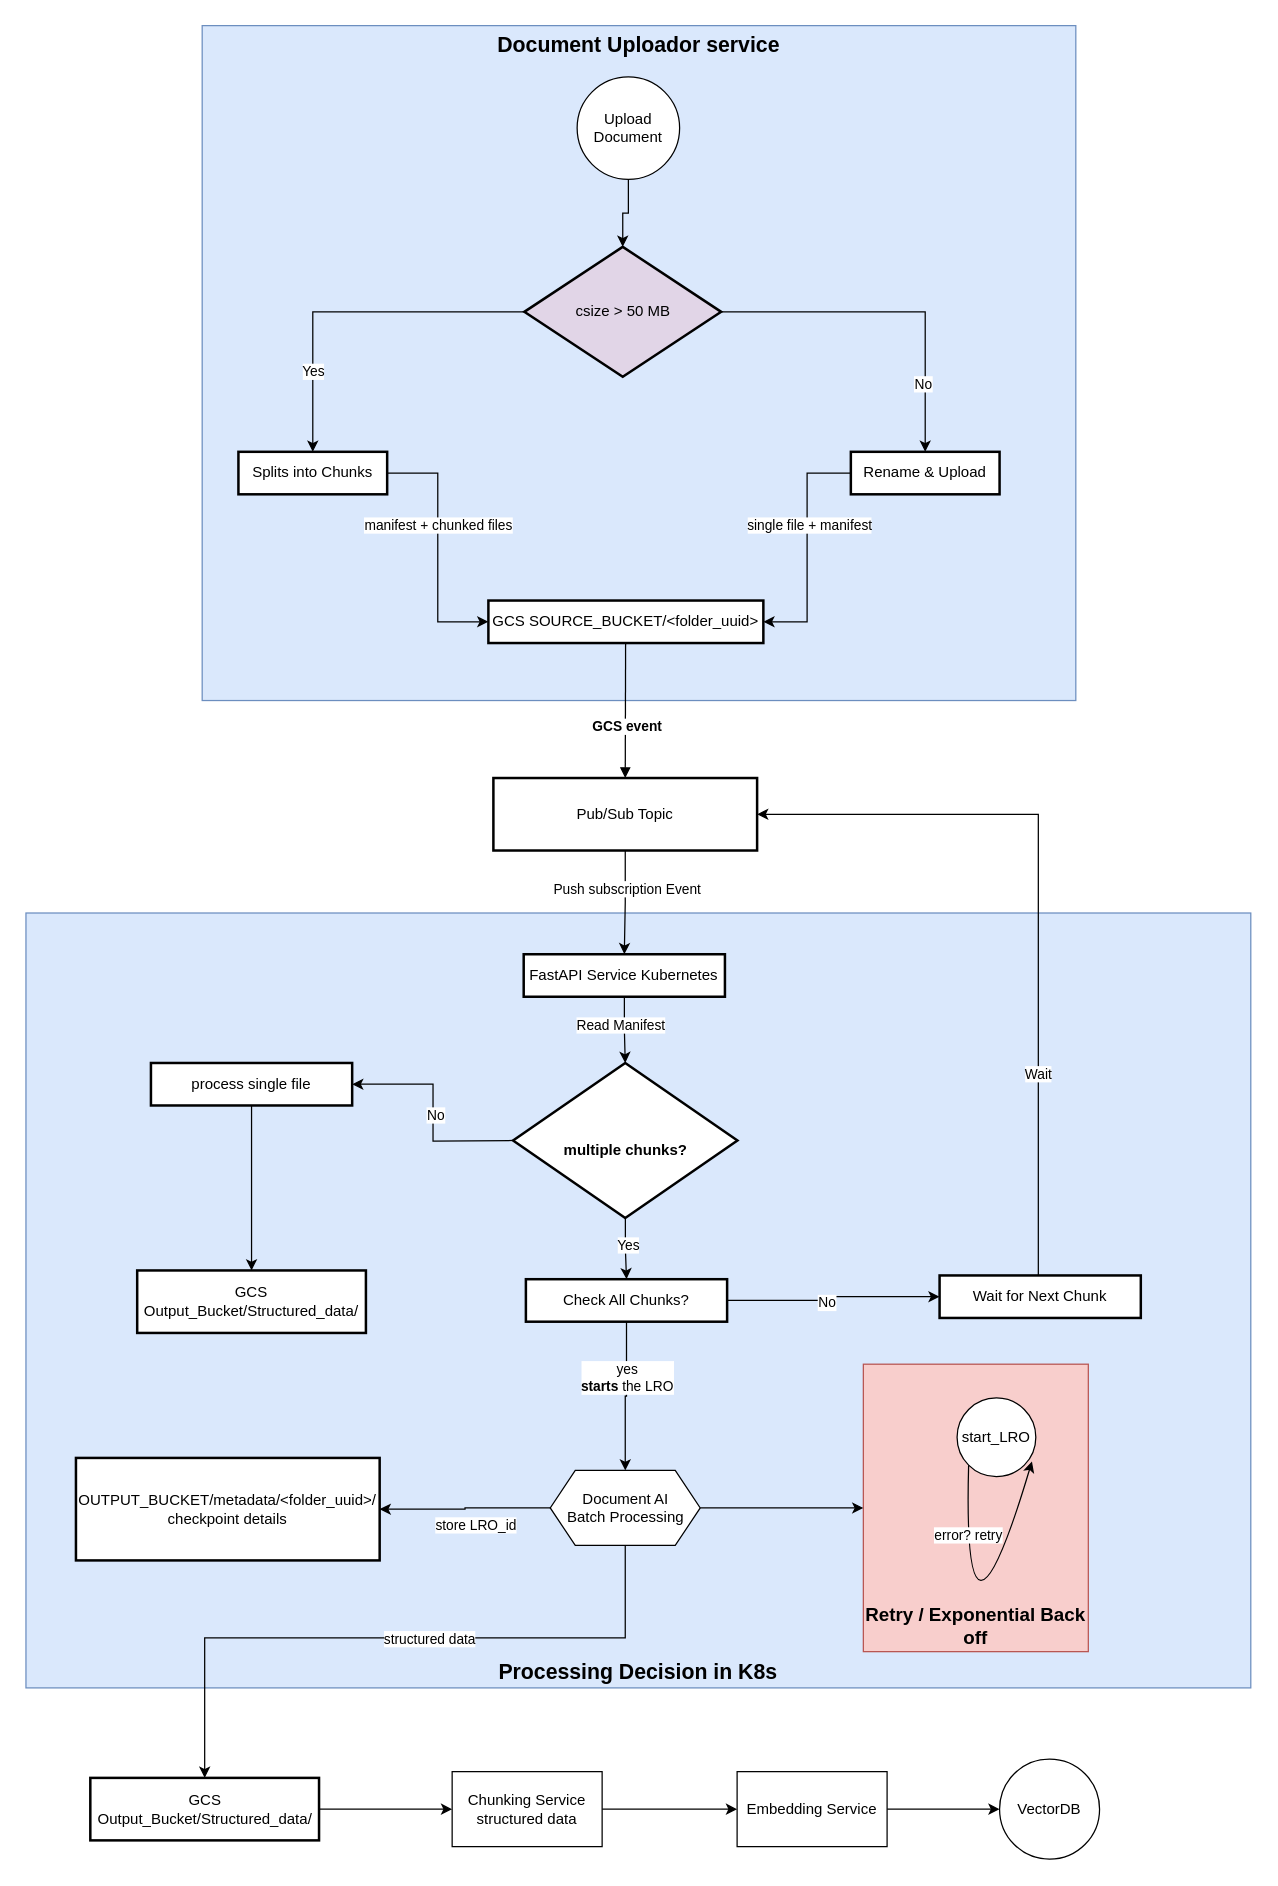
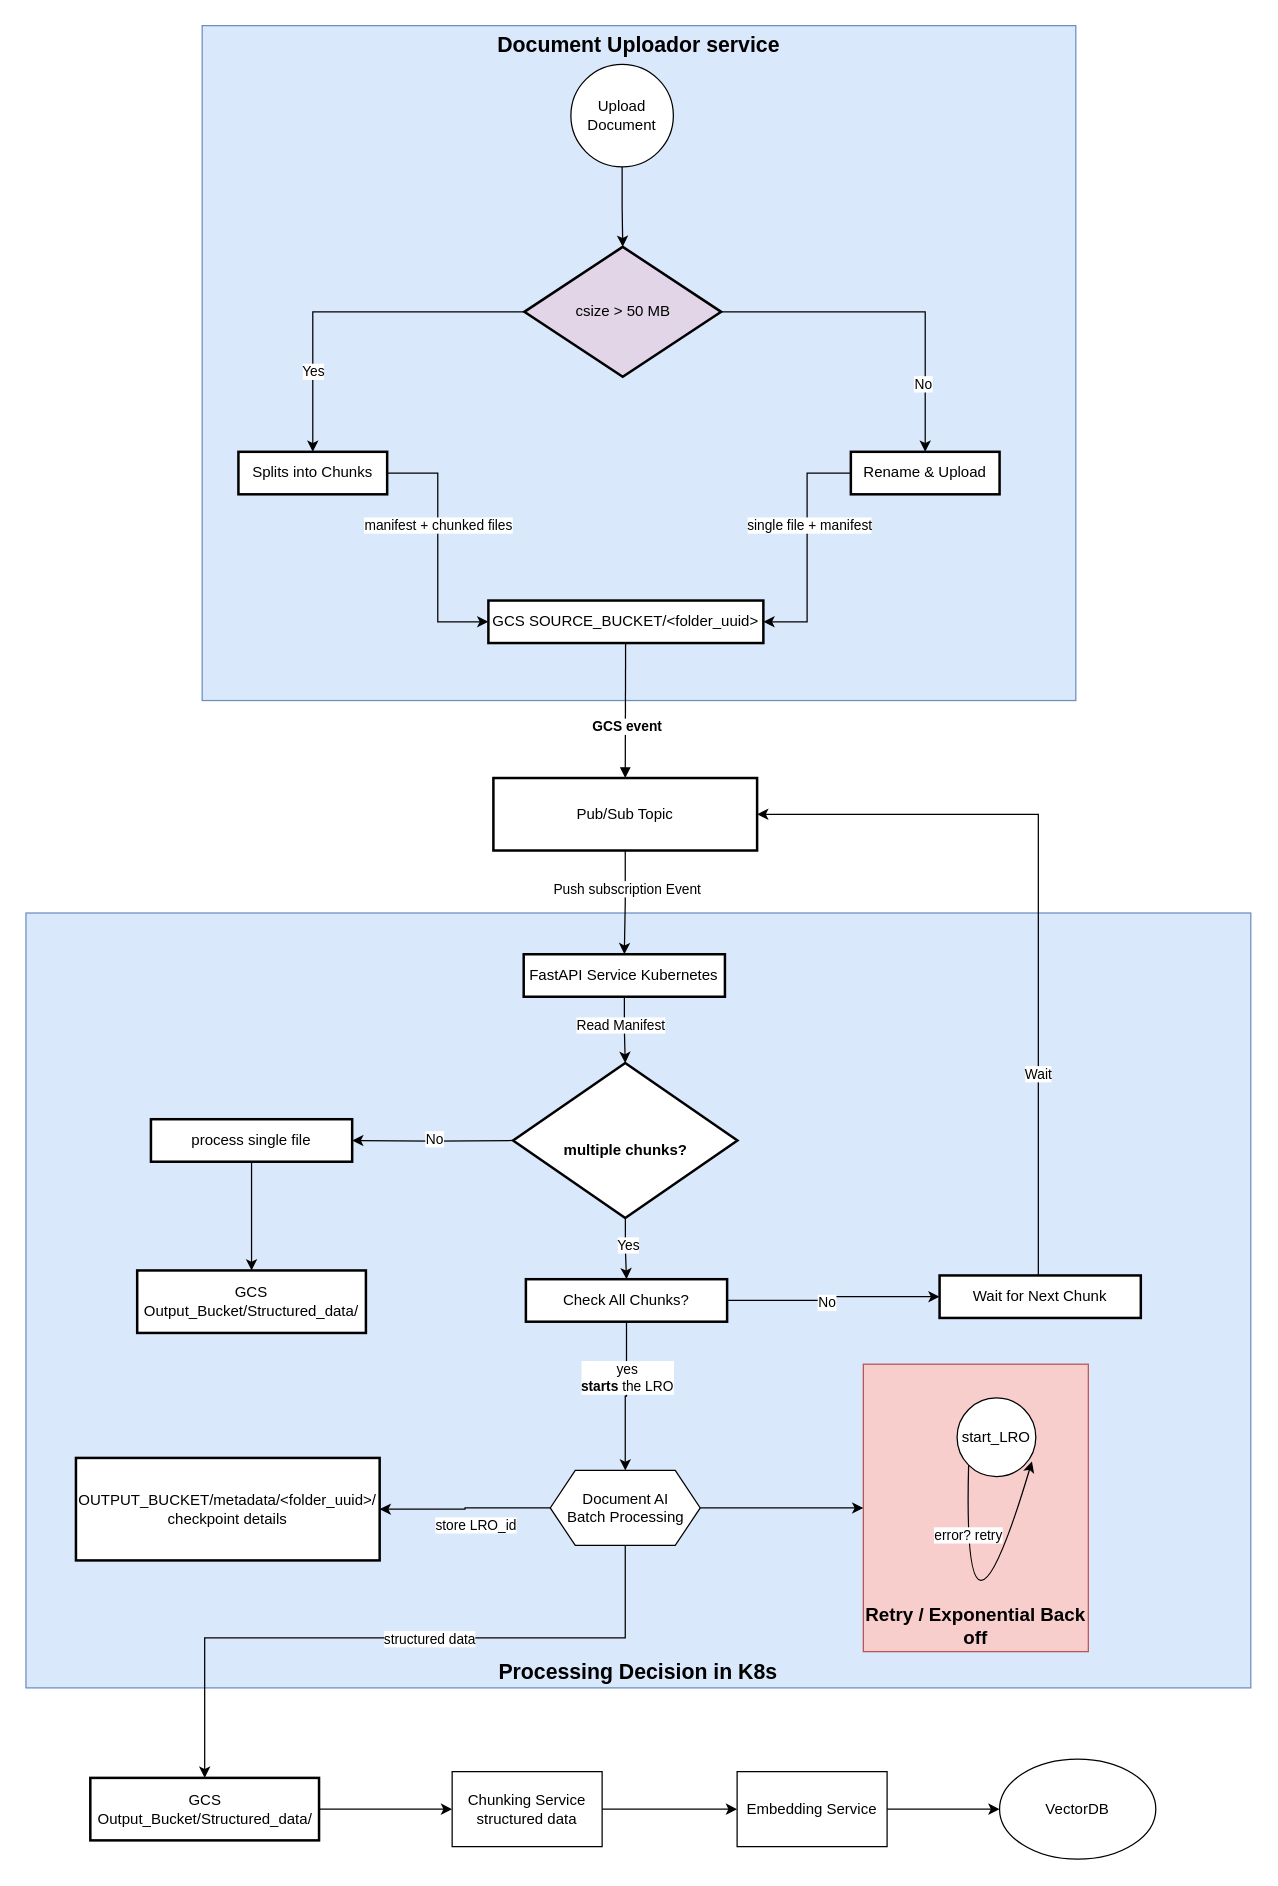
(628, 128) -> (622, 116)
(251, 1084) -> (251, 1141)
(1049, 1809) -> (1078, 1809)
